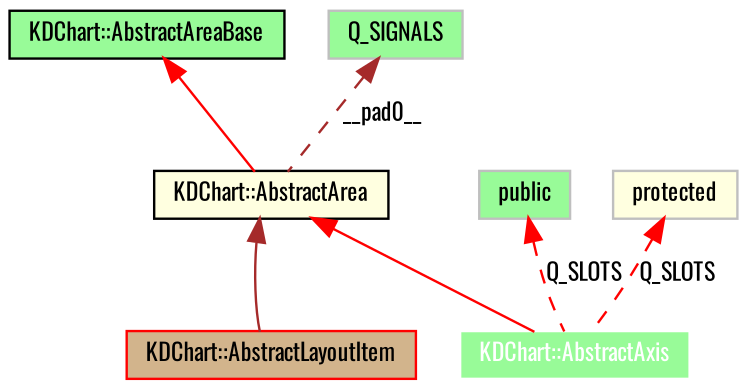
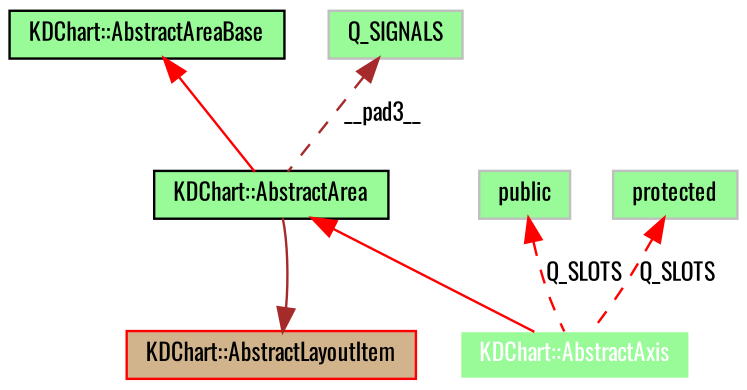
(384, 115) -> (384, 115)
(271, 195) -> (271, 195)
(675, 195) -> (675, 195)
(255, 287) -> (287, 263)
